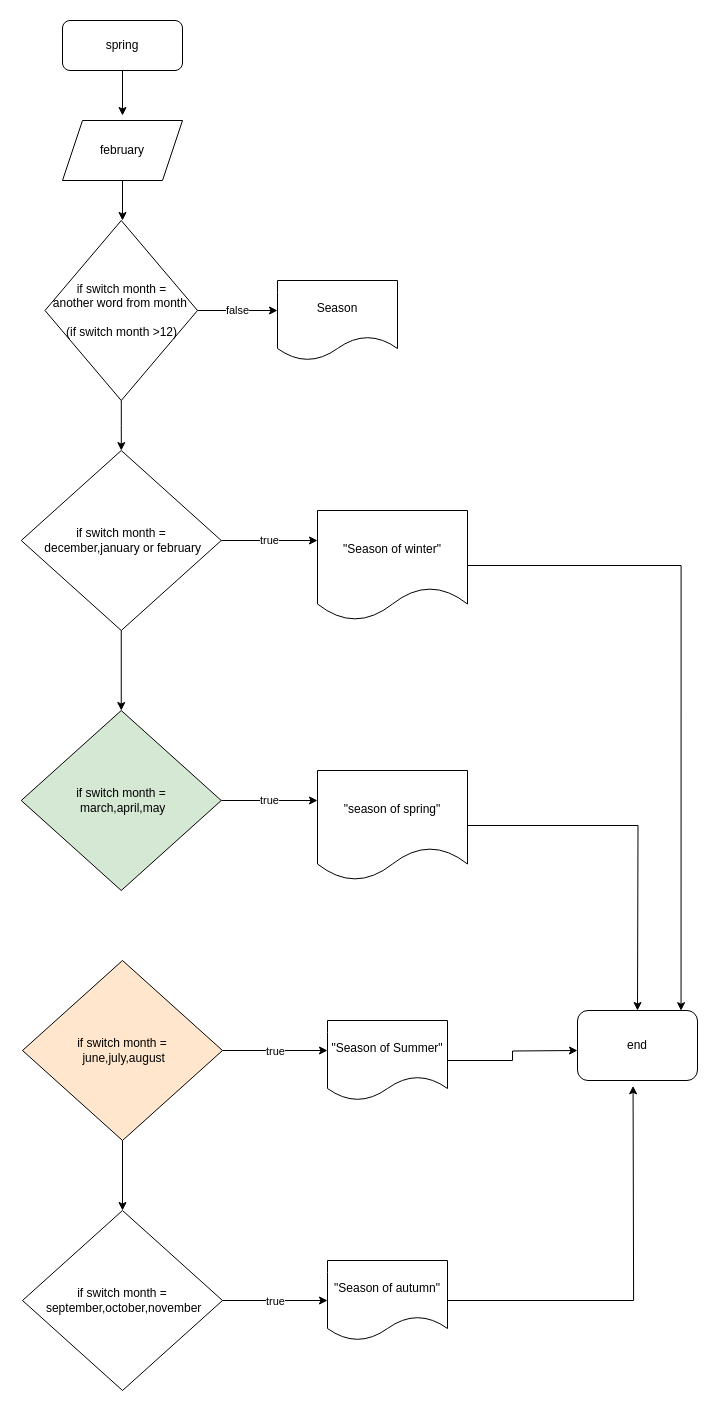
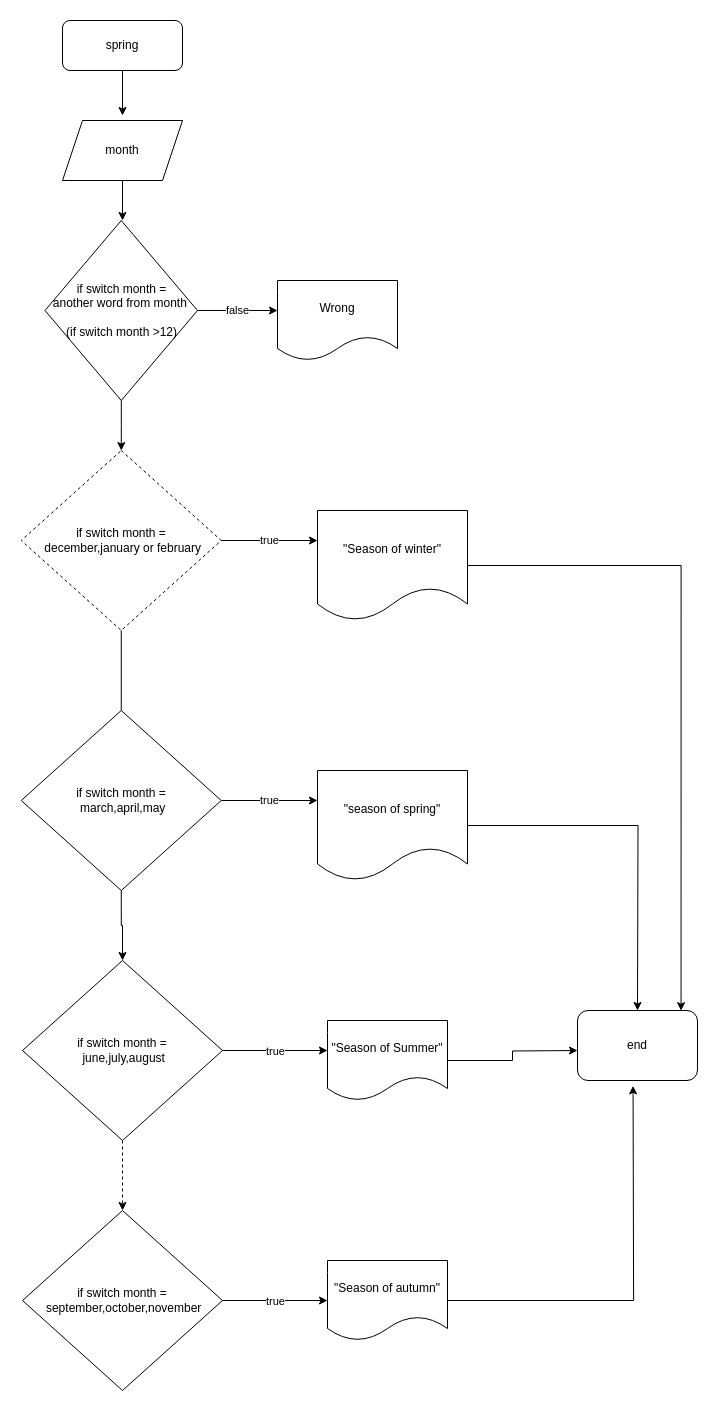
(123, 151) -> (123, 151)
(338, 309) -> (338, 309)
(121, 541) -> (121, 541)
(121, 702) -> (121, 705)
(121, 801) -> (121, 801)
none -> (121, 923)
(123, 1051) -> (123, 1051)
(123, 1172) -> (123, 1172)
